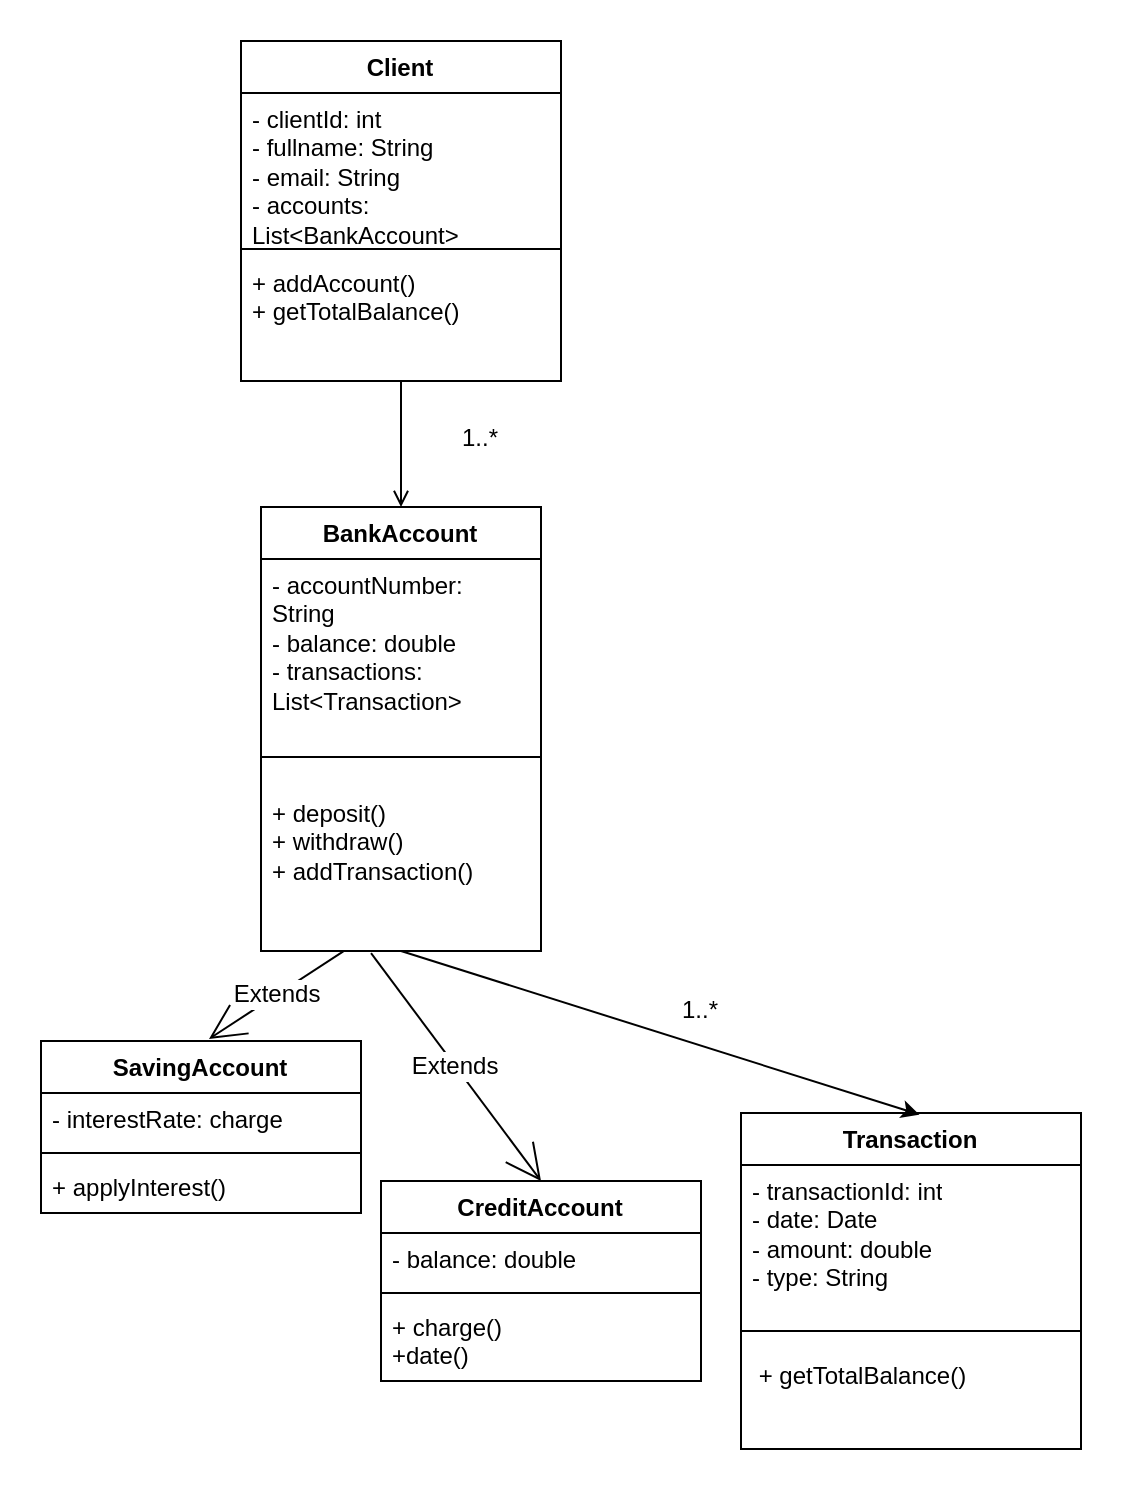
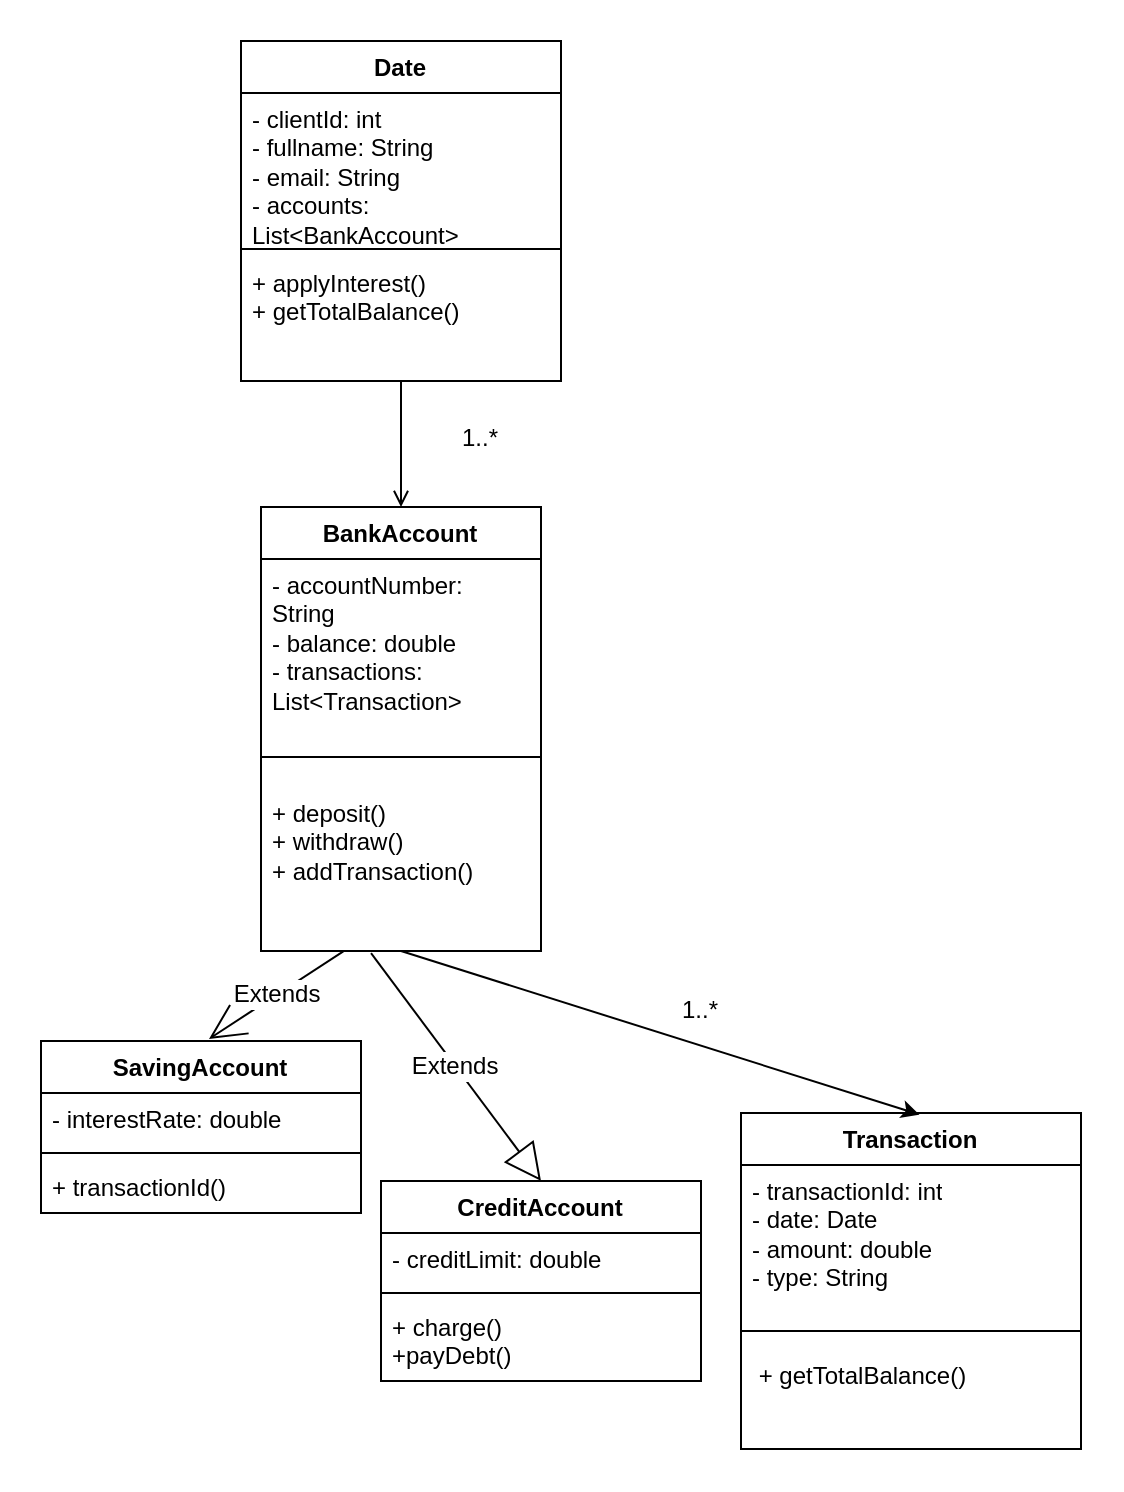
(401, 69) -> (401, 69)
(371, 300) -> (371, 300)
(188, 1121) -> (185, 1121)
(528, 1164) -> (518, 1150)
(161, 1189) -> (161, 1189)
(492, 1261) -> (512, 1261)
(457, 1344) -> (460, 1344)
